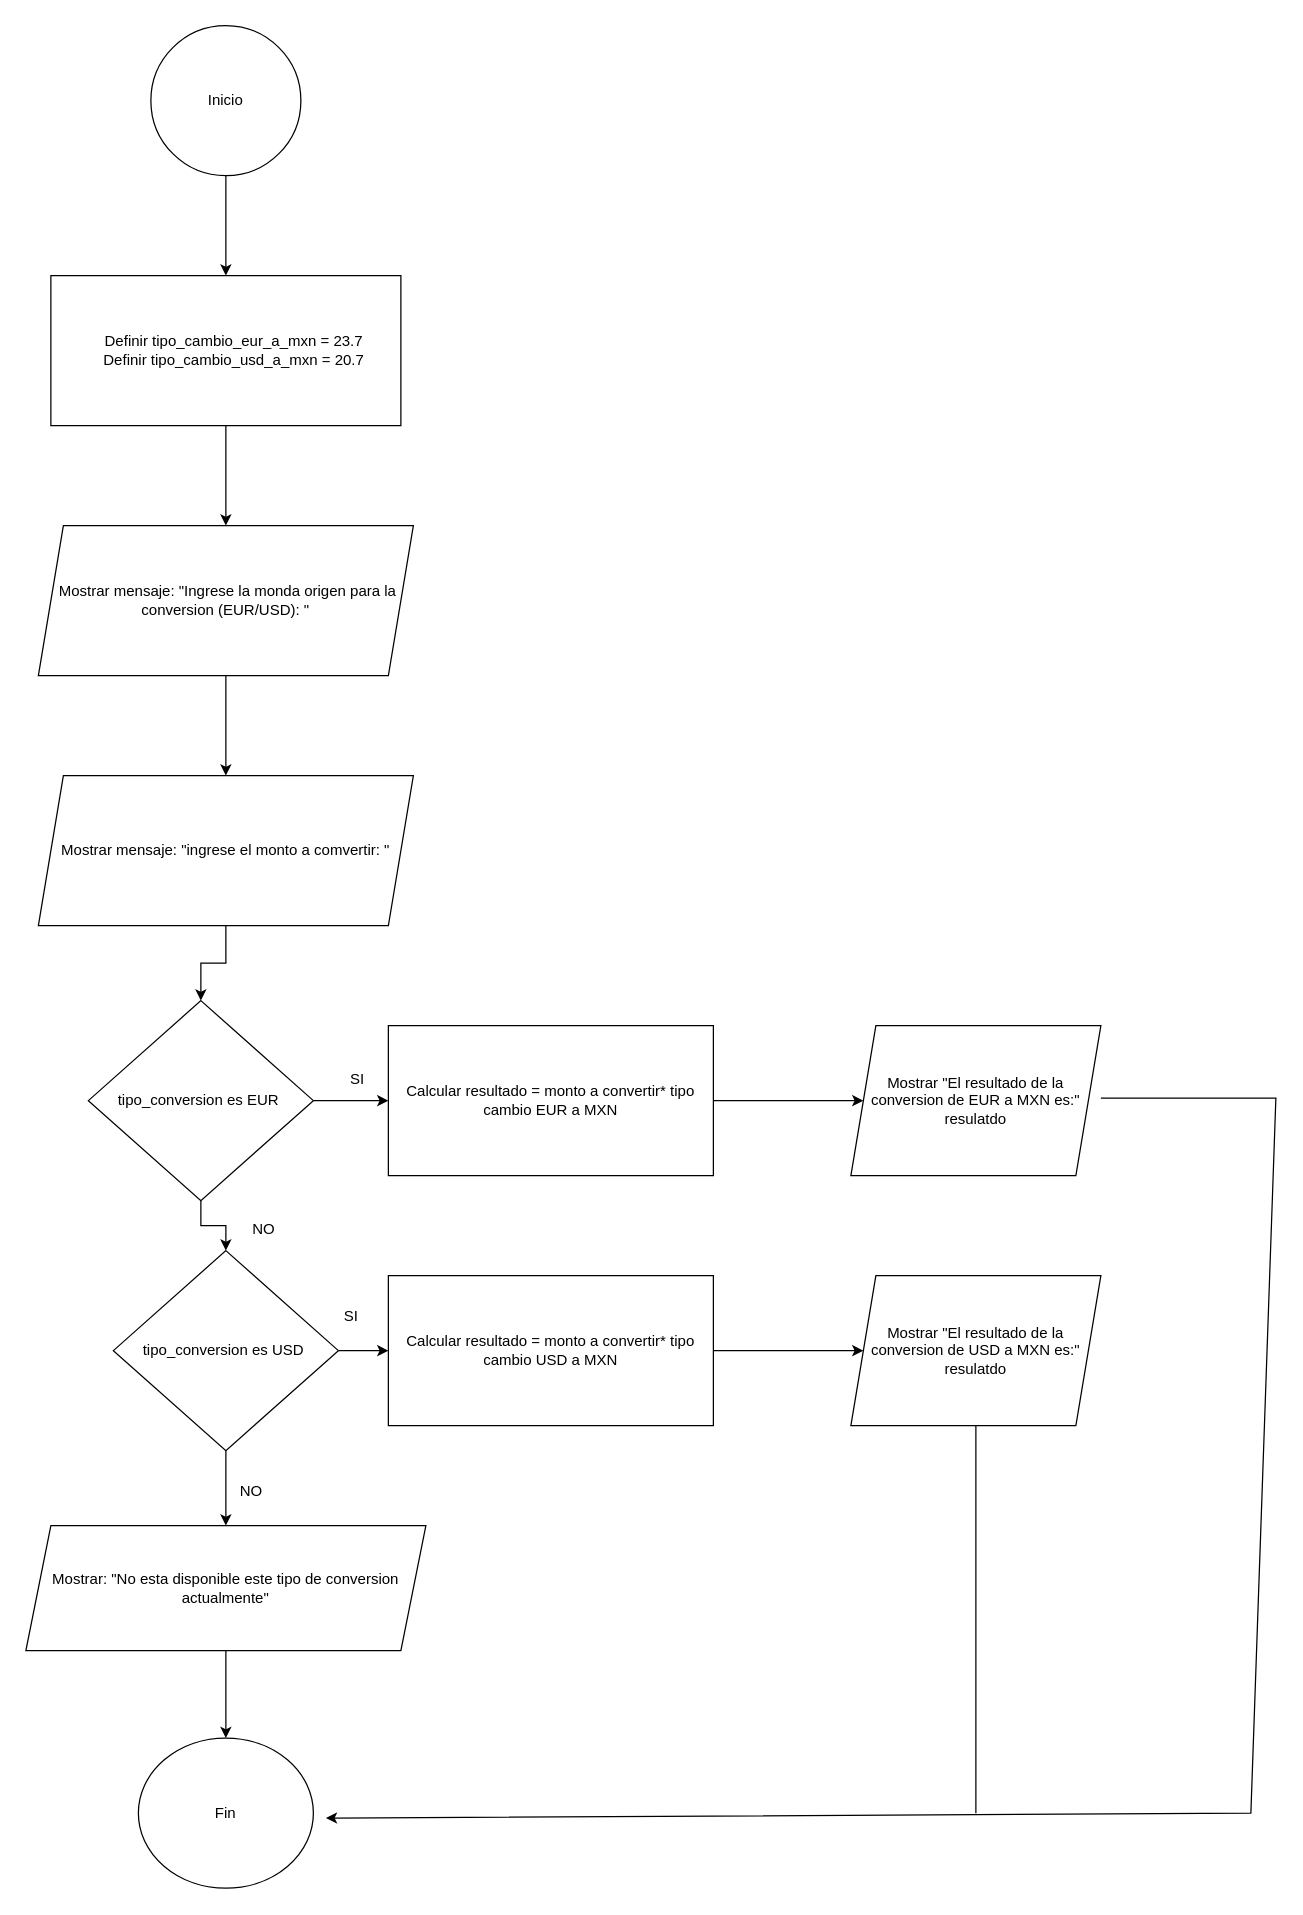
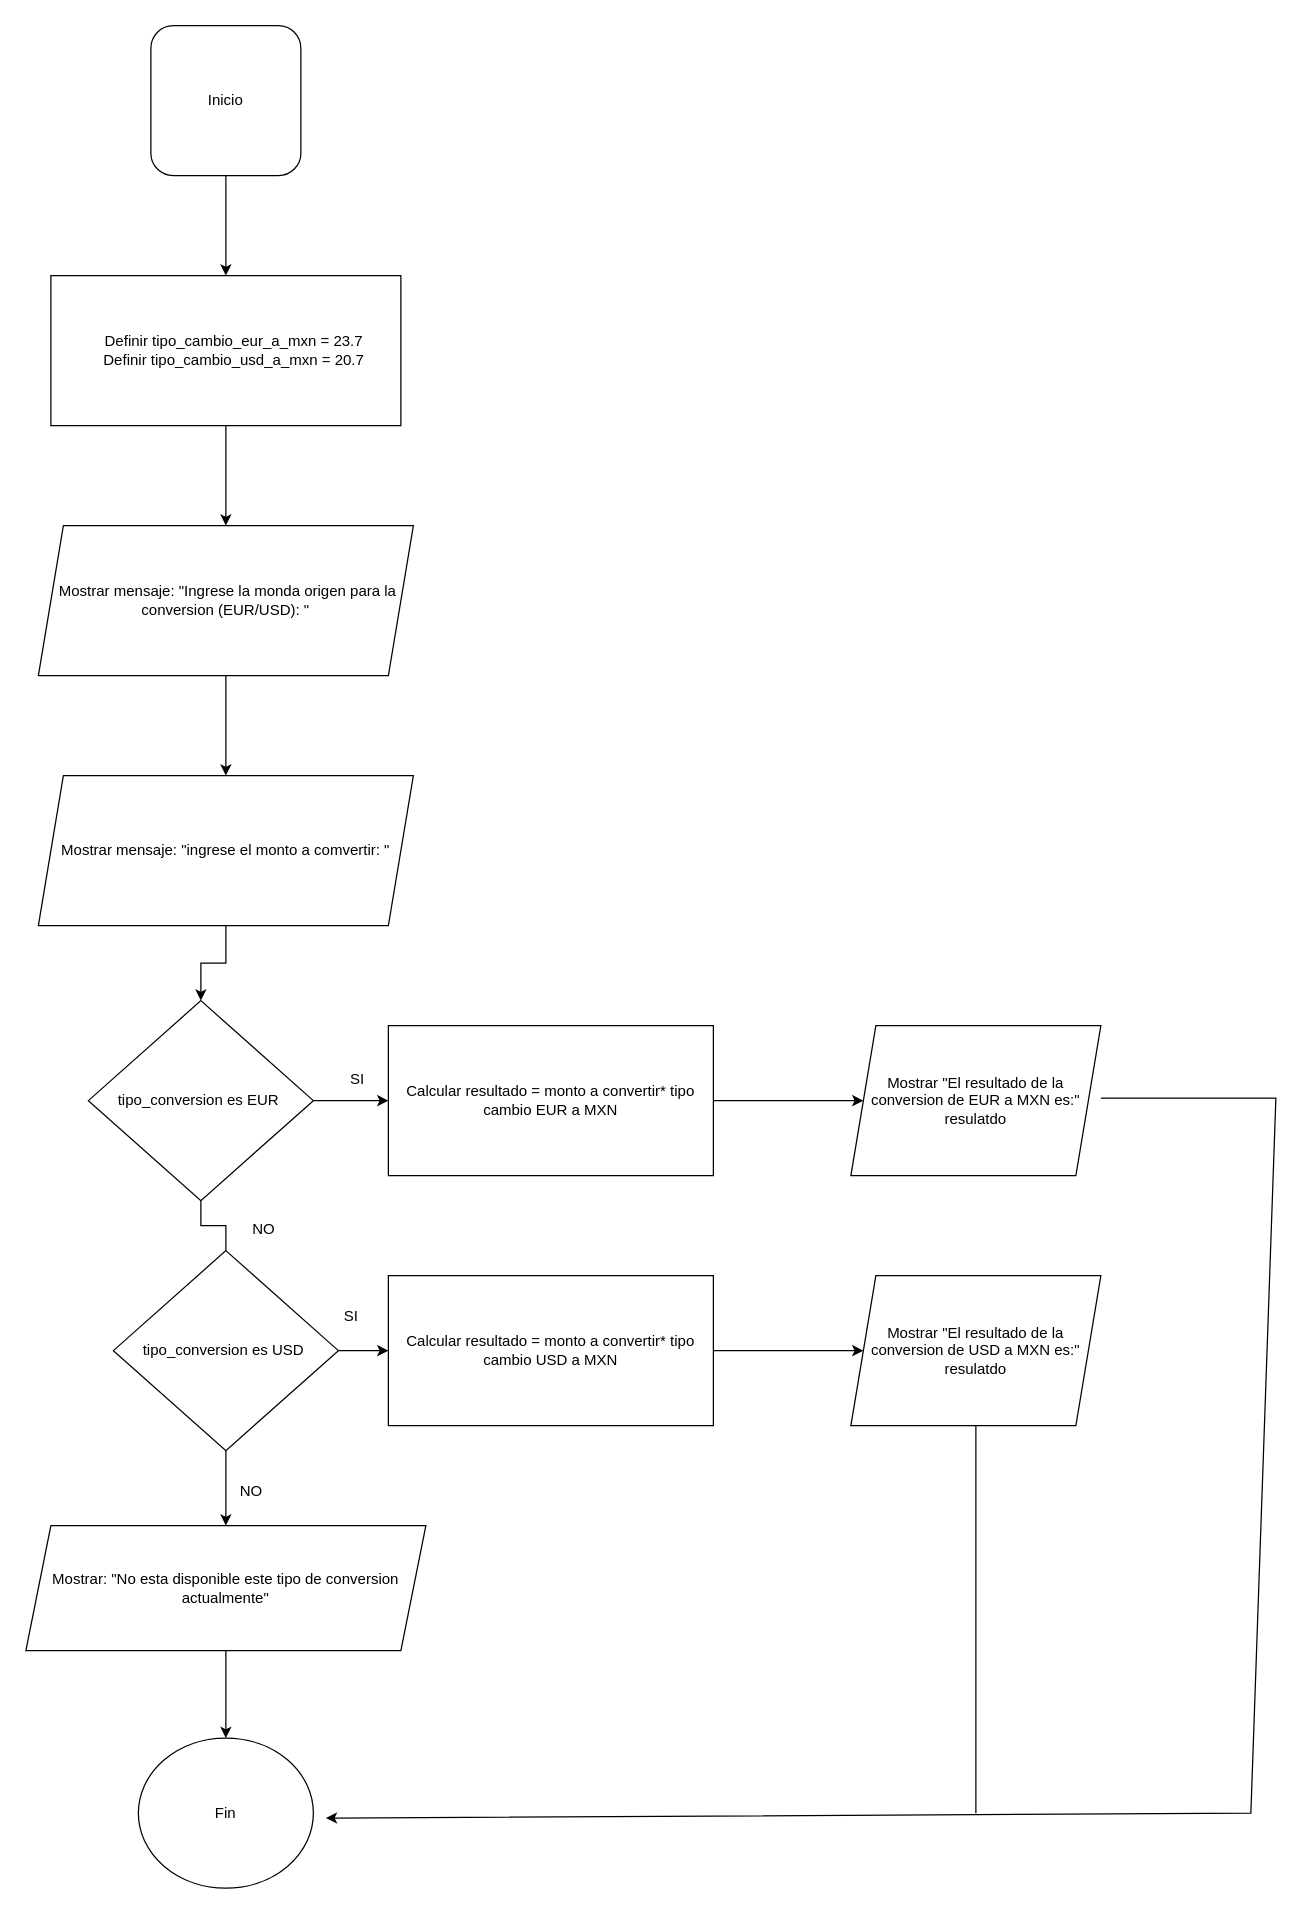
(226, 101) -> (226, 101)
(226, 1241) -> (226, 1244)
